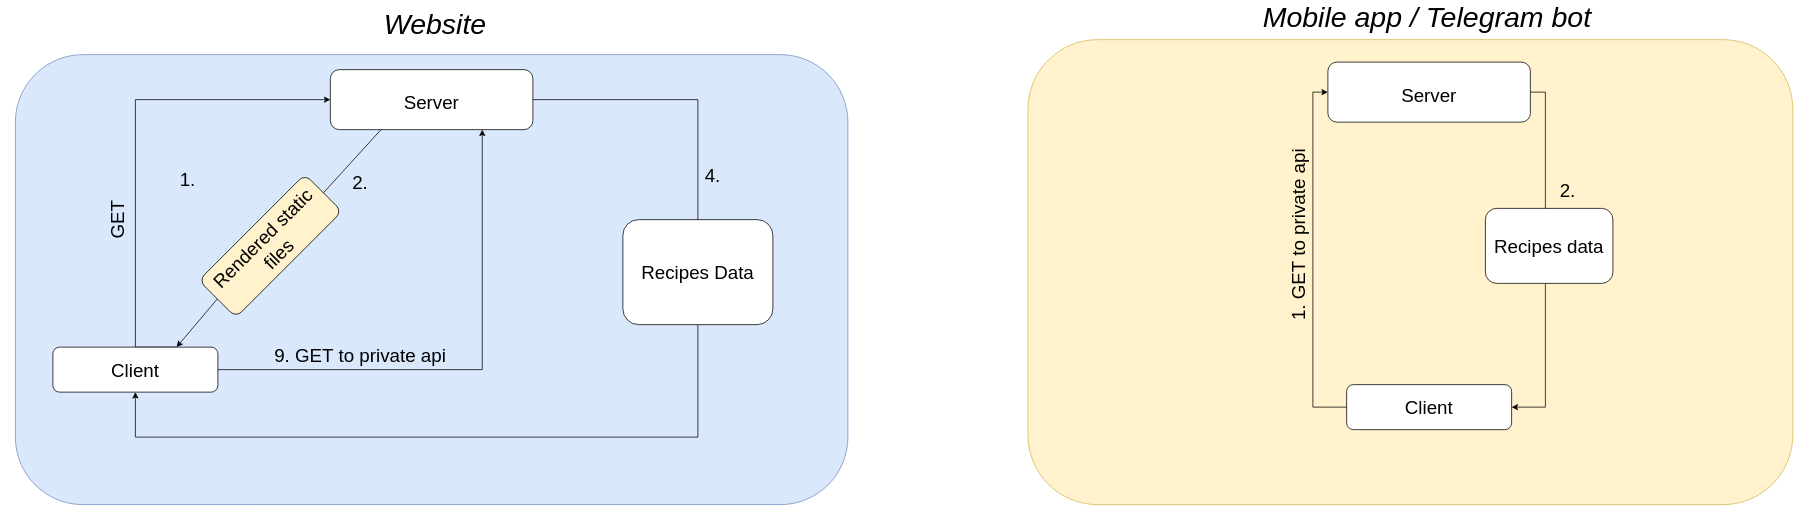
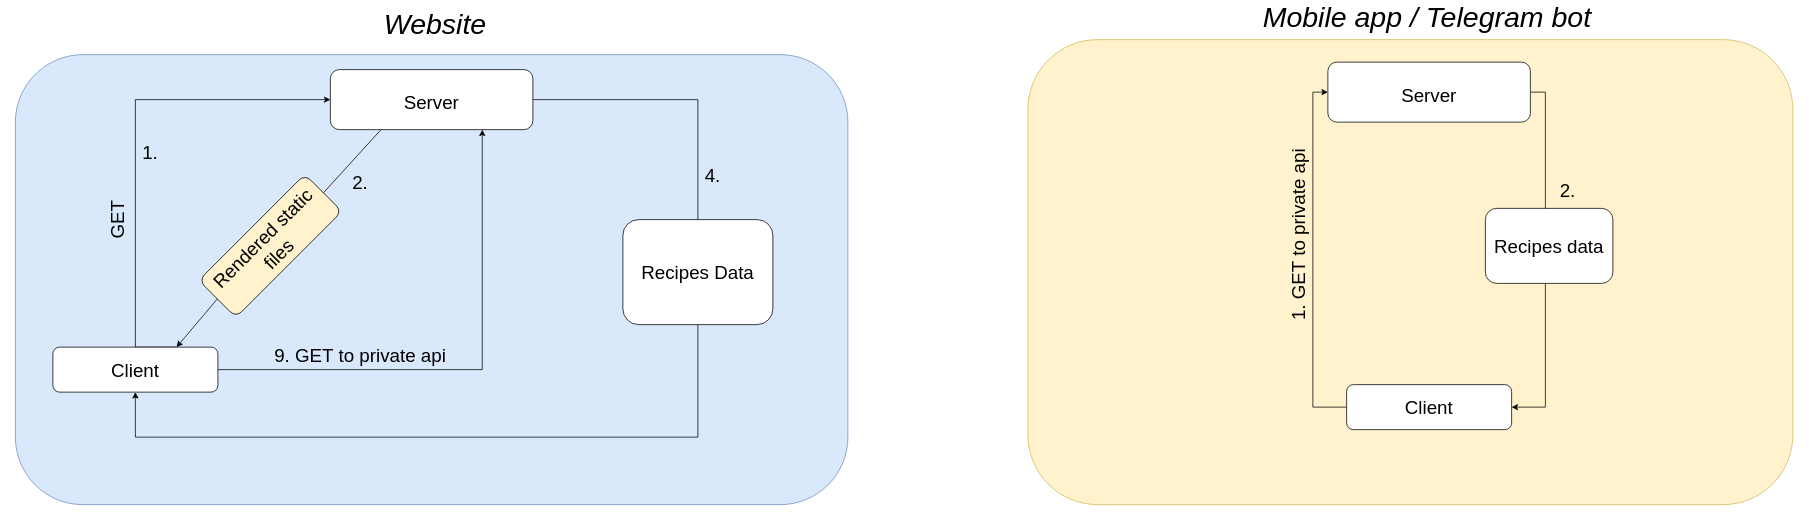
(188, 178) -> (150, 152)
